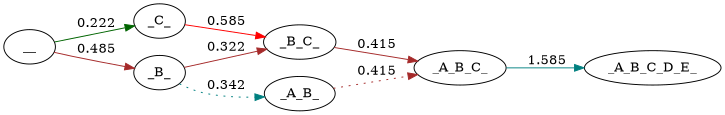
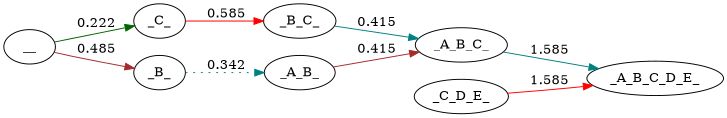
(371, 54) -> (372, 32)
(221, 59) -> none
(371, 82) -> (371, 60)
none -> (461, 97)
